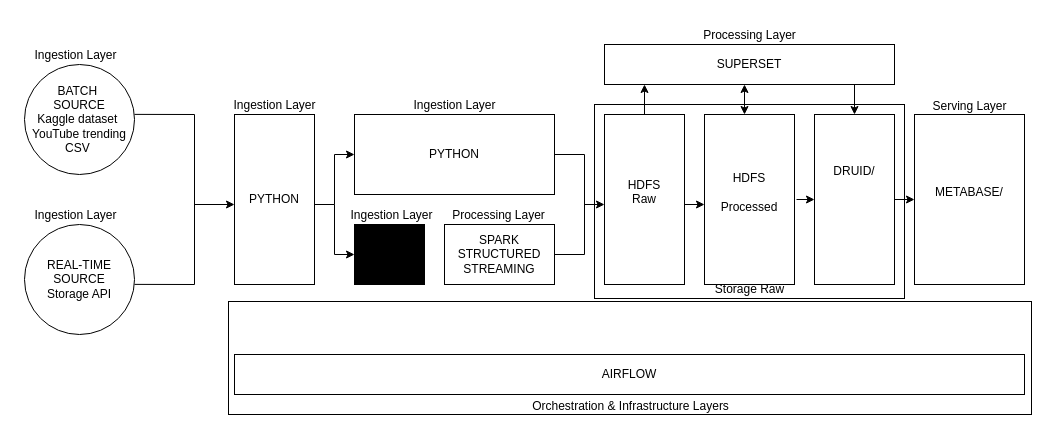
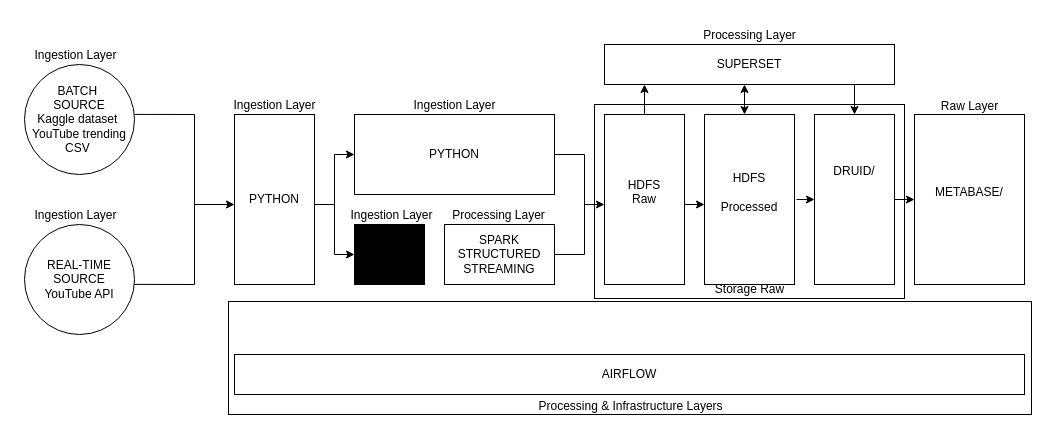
(970, 107) -> (970, 107)
(80, 280) -> (80, 280)
(631, 407) -> (631, 407)
